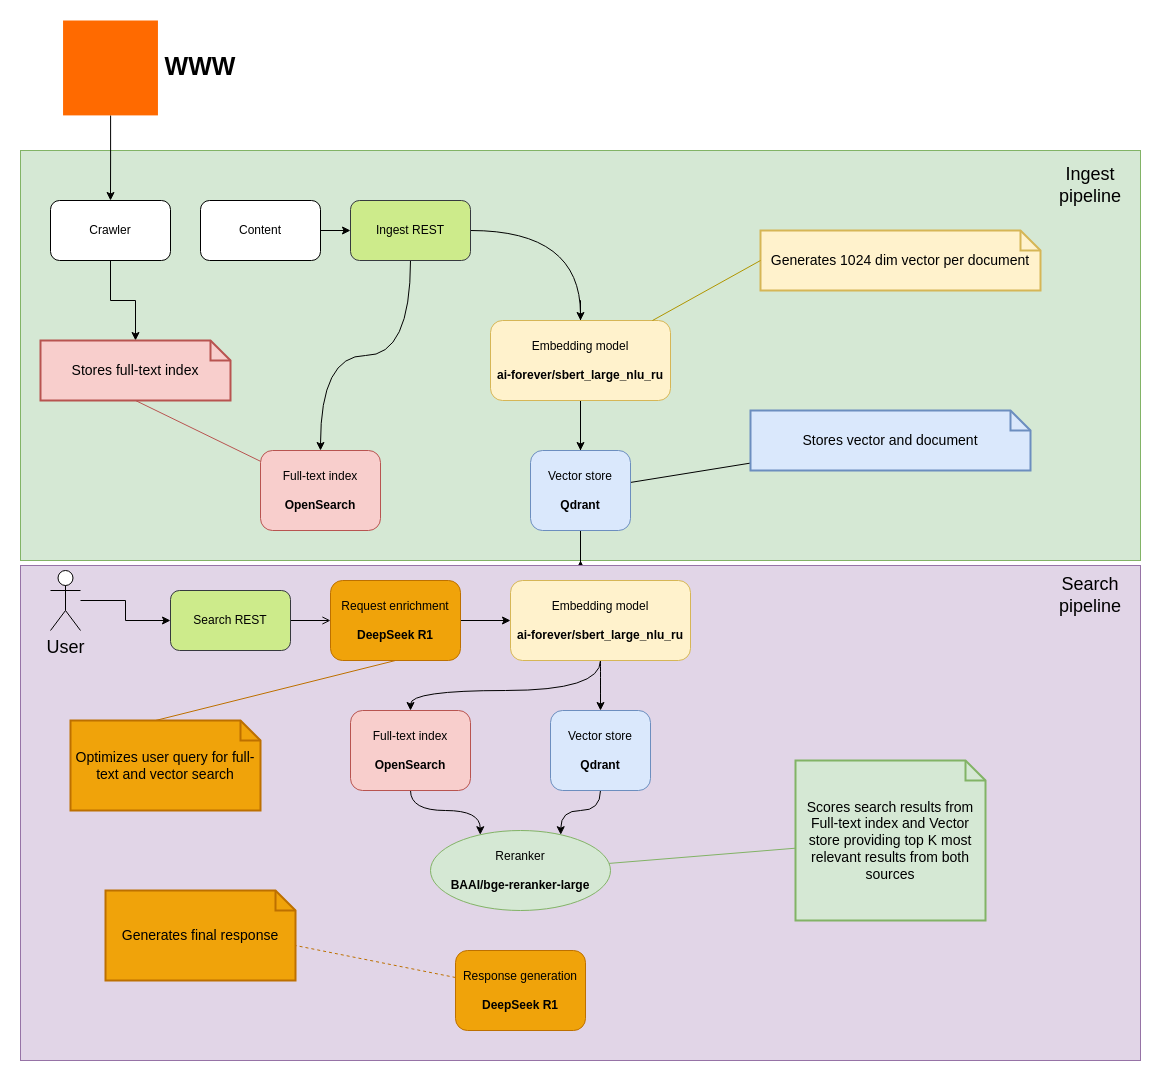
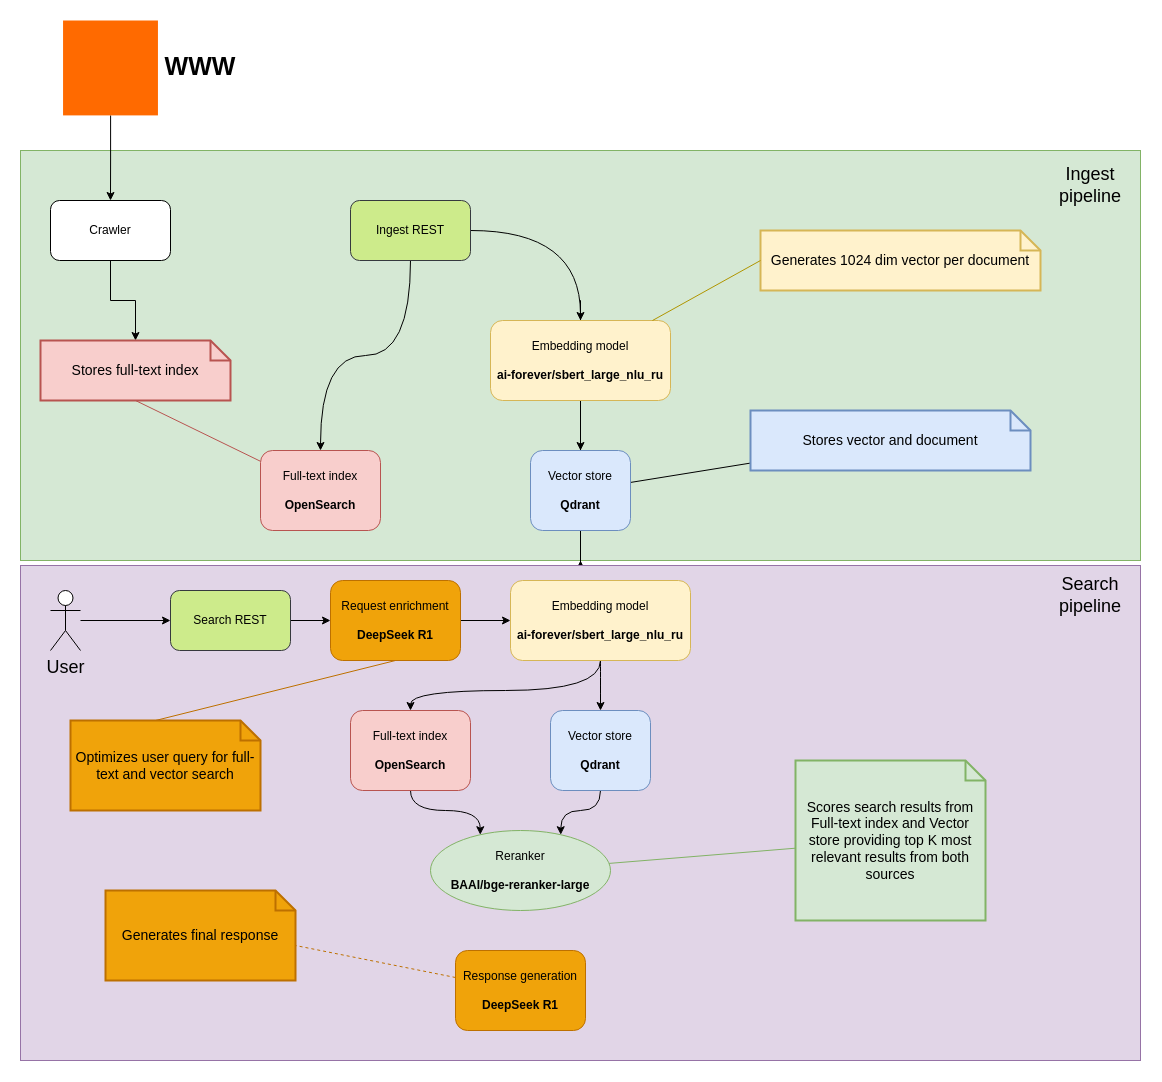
(261, 231) -> none
(340, 231) -> none
(66, 601) -> (66, 621)
(324, 621) -> (322, 621)
